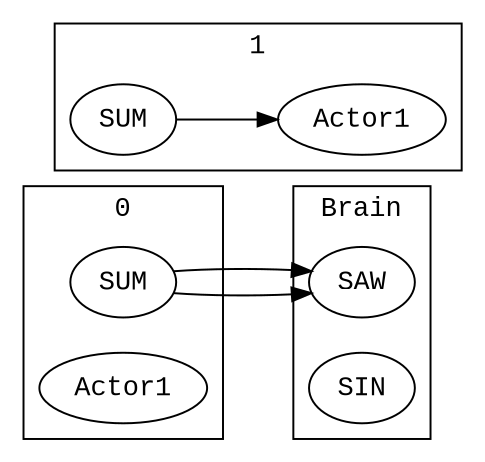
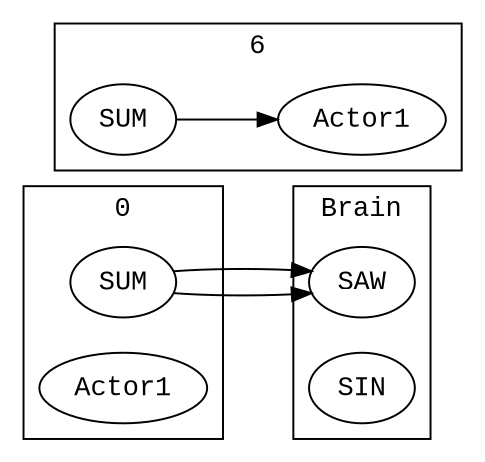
(258, 46) -> (258, 46)
